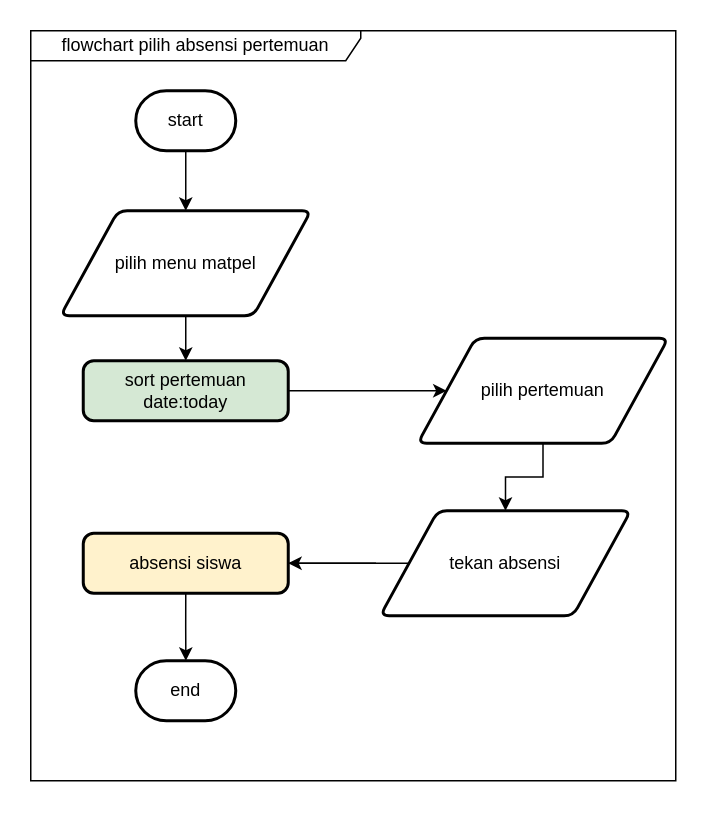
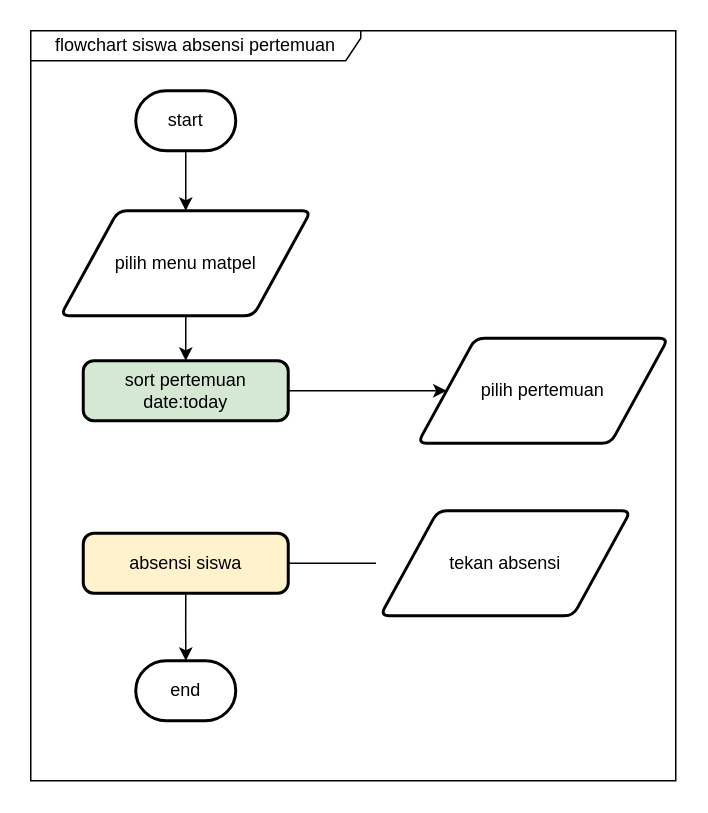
(196, 46) -> (196, 46)
(529, 477) -> none
(393, 563) -> none
